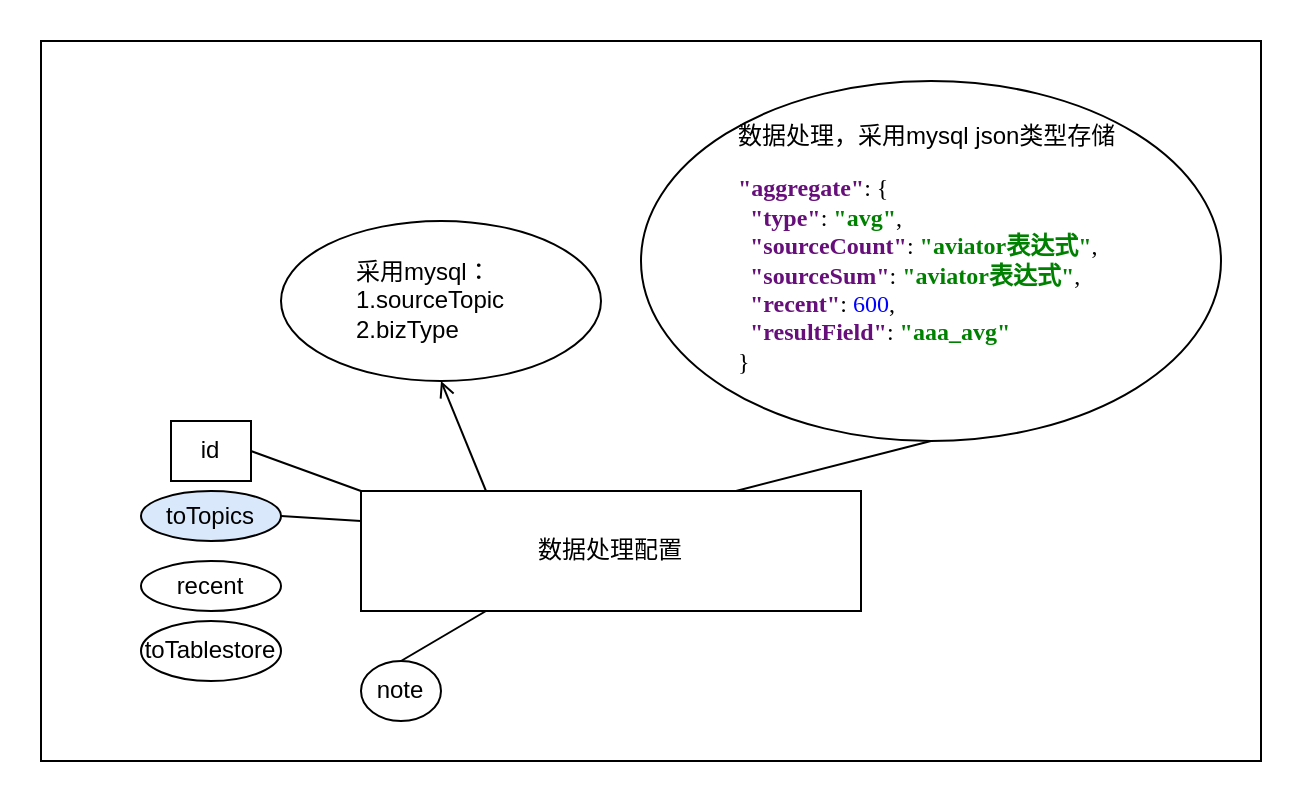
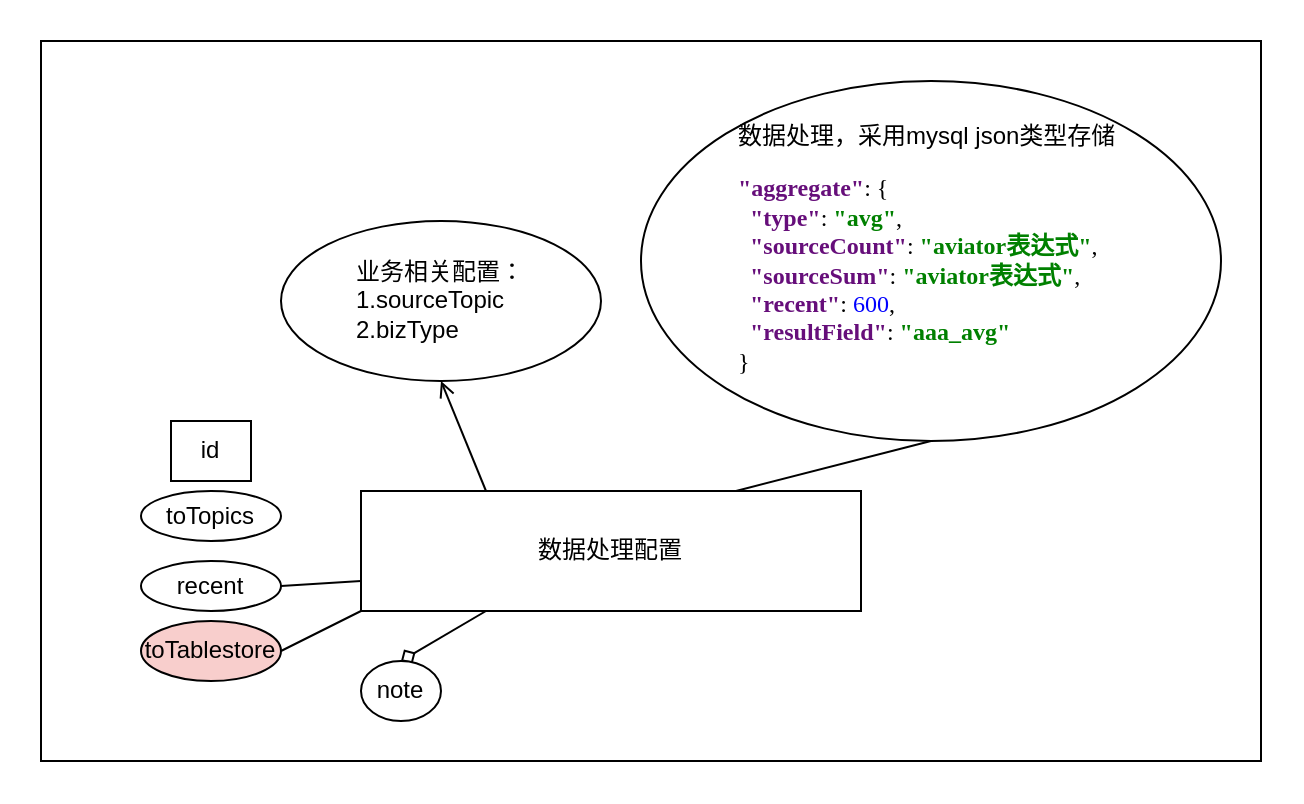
(438, 301) -> (441, 301)
(306, 471) -> none
(211, 516) -> (211, 516)
(321, 519) -> none
none -> (321, 584)
none -> (321, 631)
(211, 651) -> (211, 651)
(409, 656) -> (415, 653)
